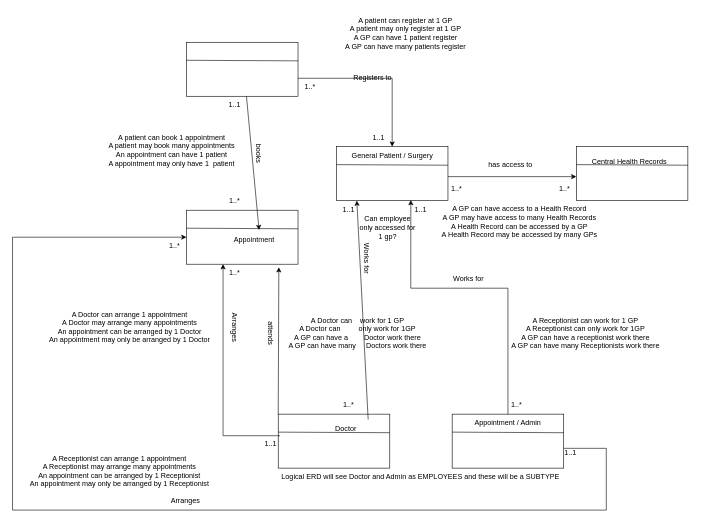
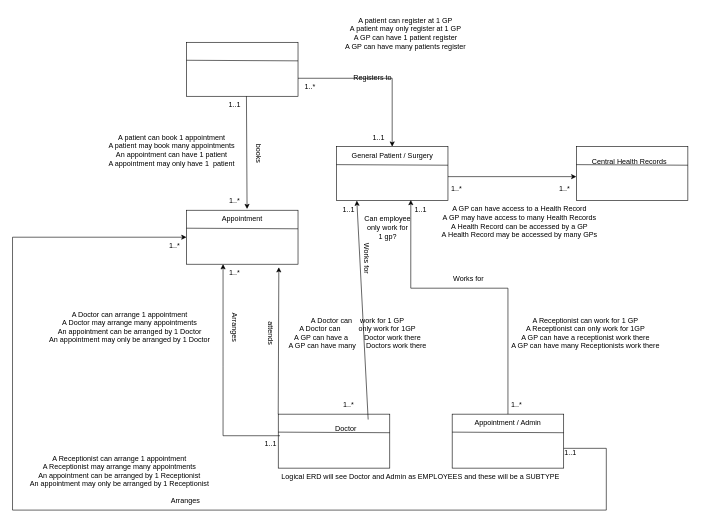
(510, 165) -> none
(388, 228) -> (388, 228)
(254, 240) -> (242, 219)
